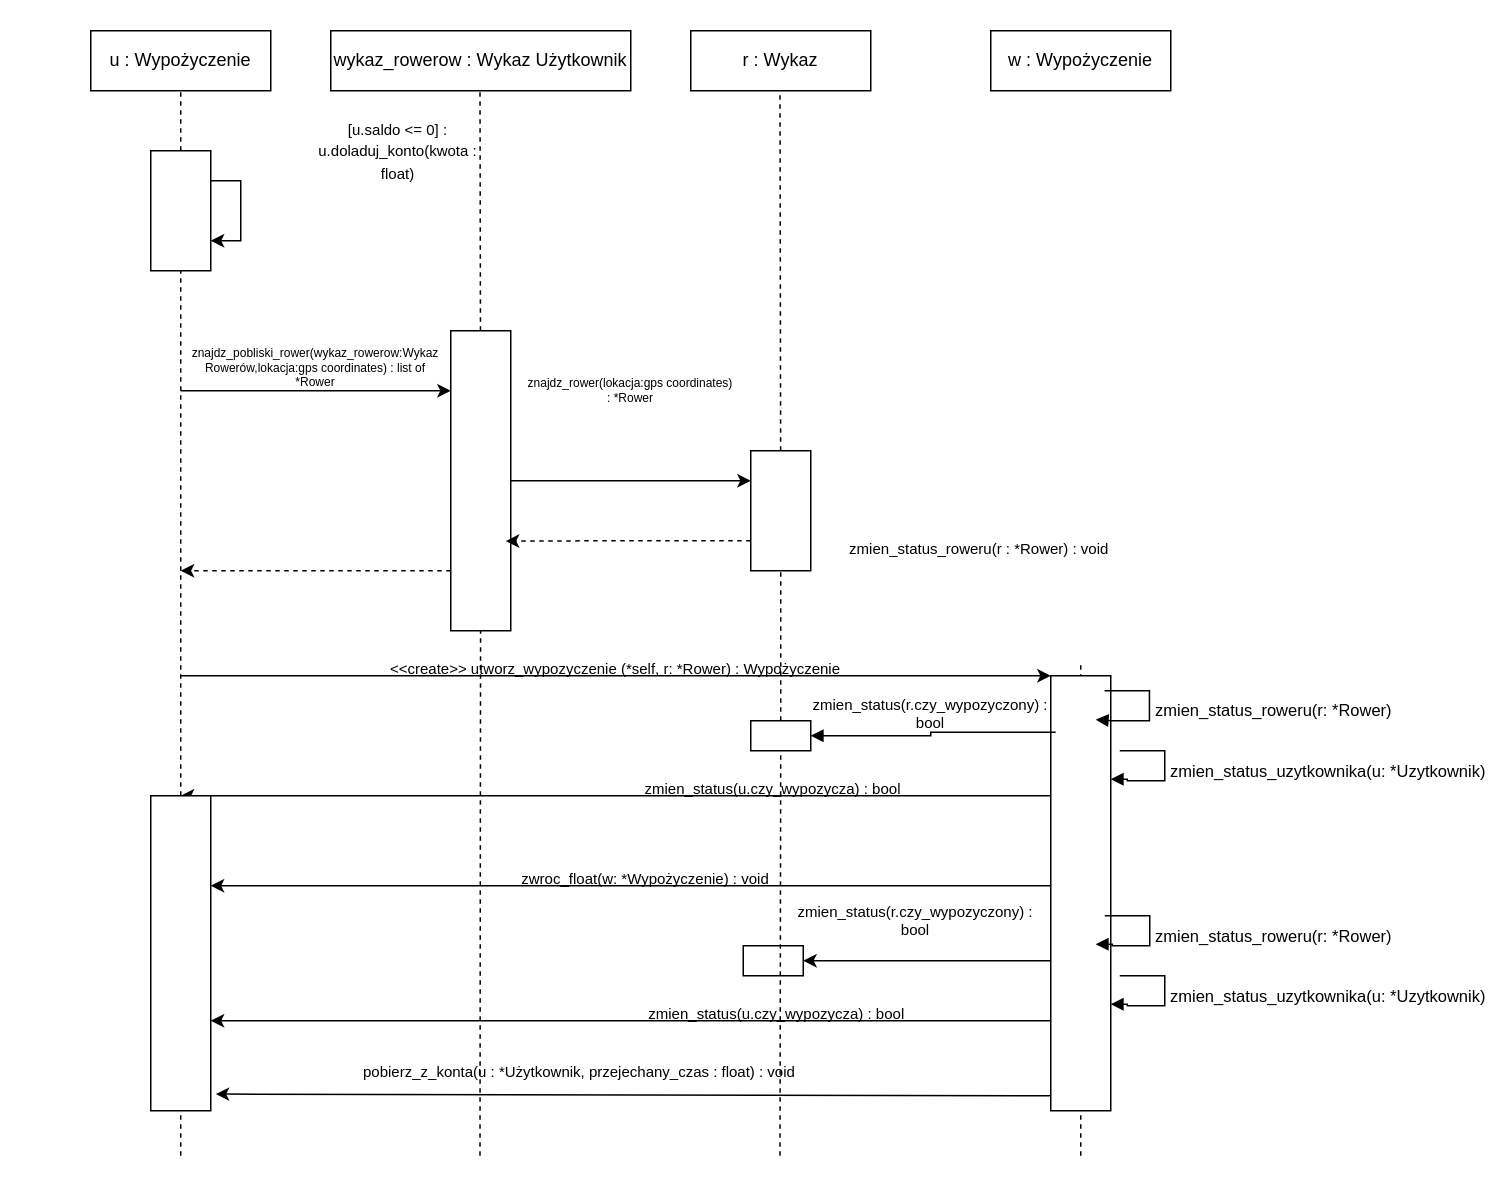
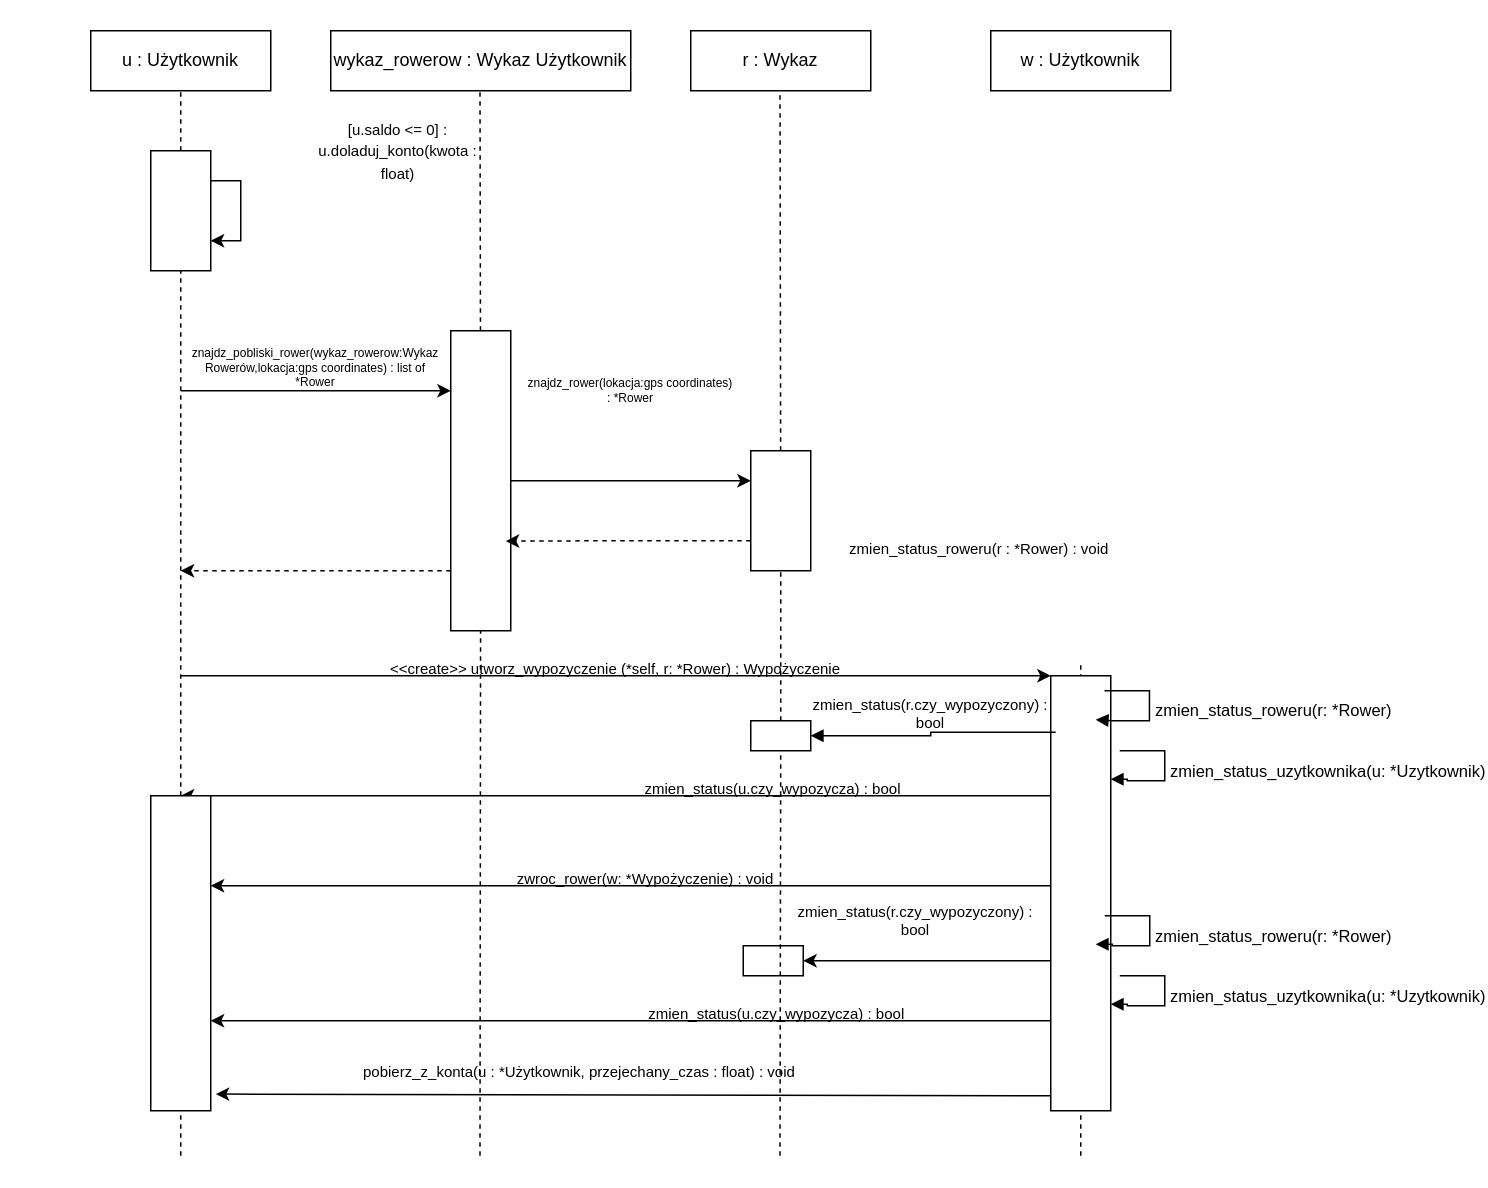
(181, 61) -> (181, 61)
(1081, 61) -> (1081, 61)
(646, 878) -> (646, 878)
